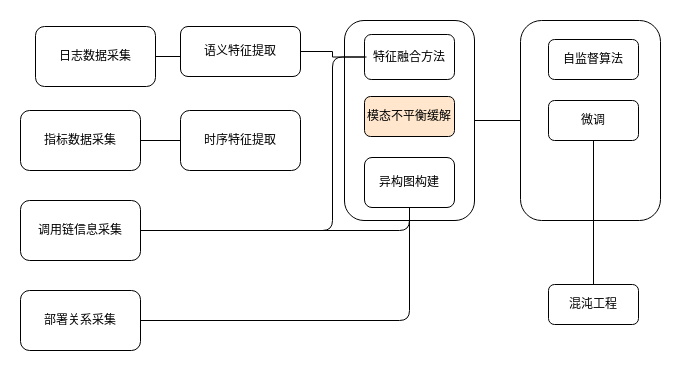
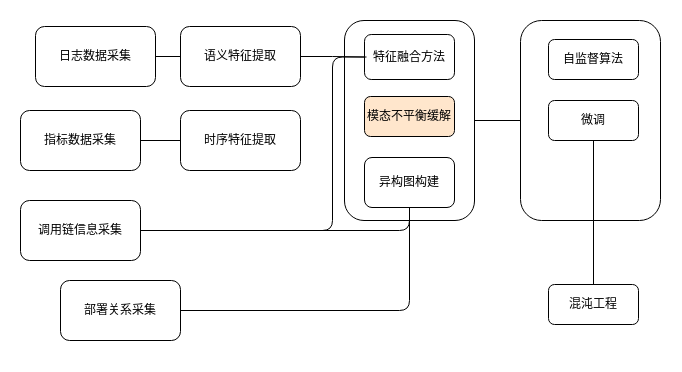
(241, 52) -> (241, 57)
(81, 321) -> (121, 311)
